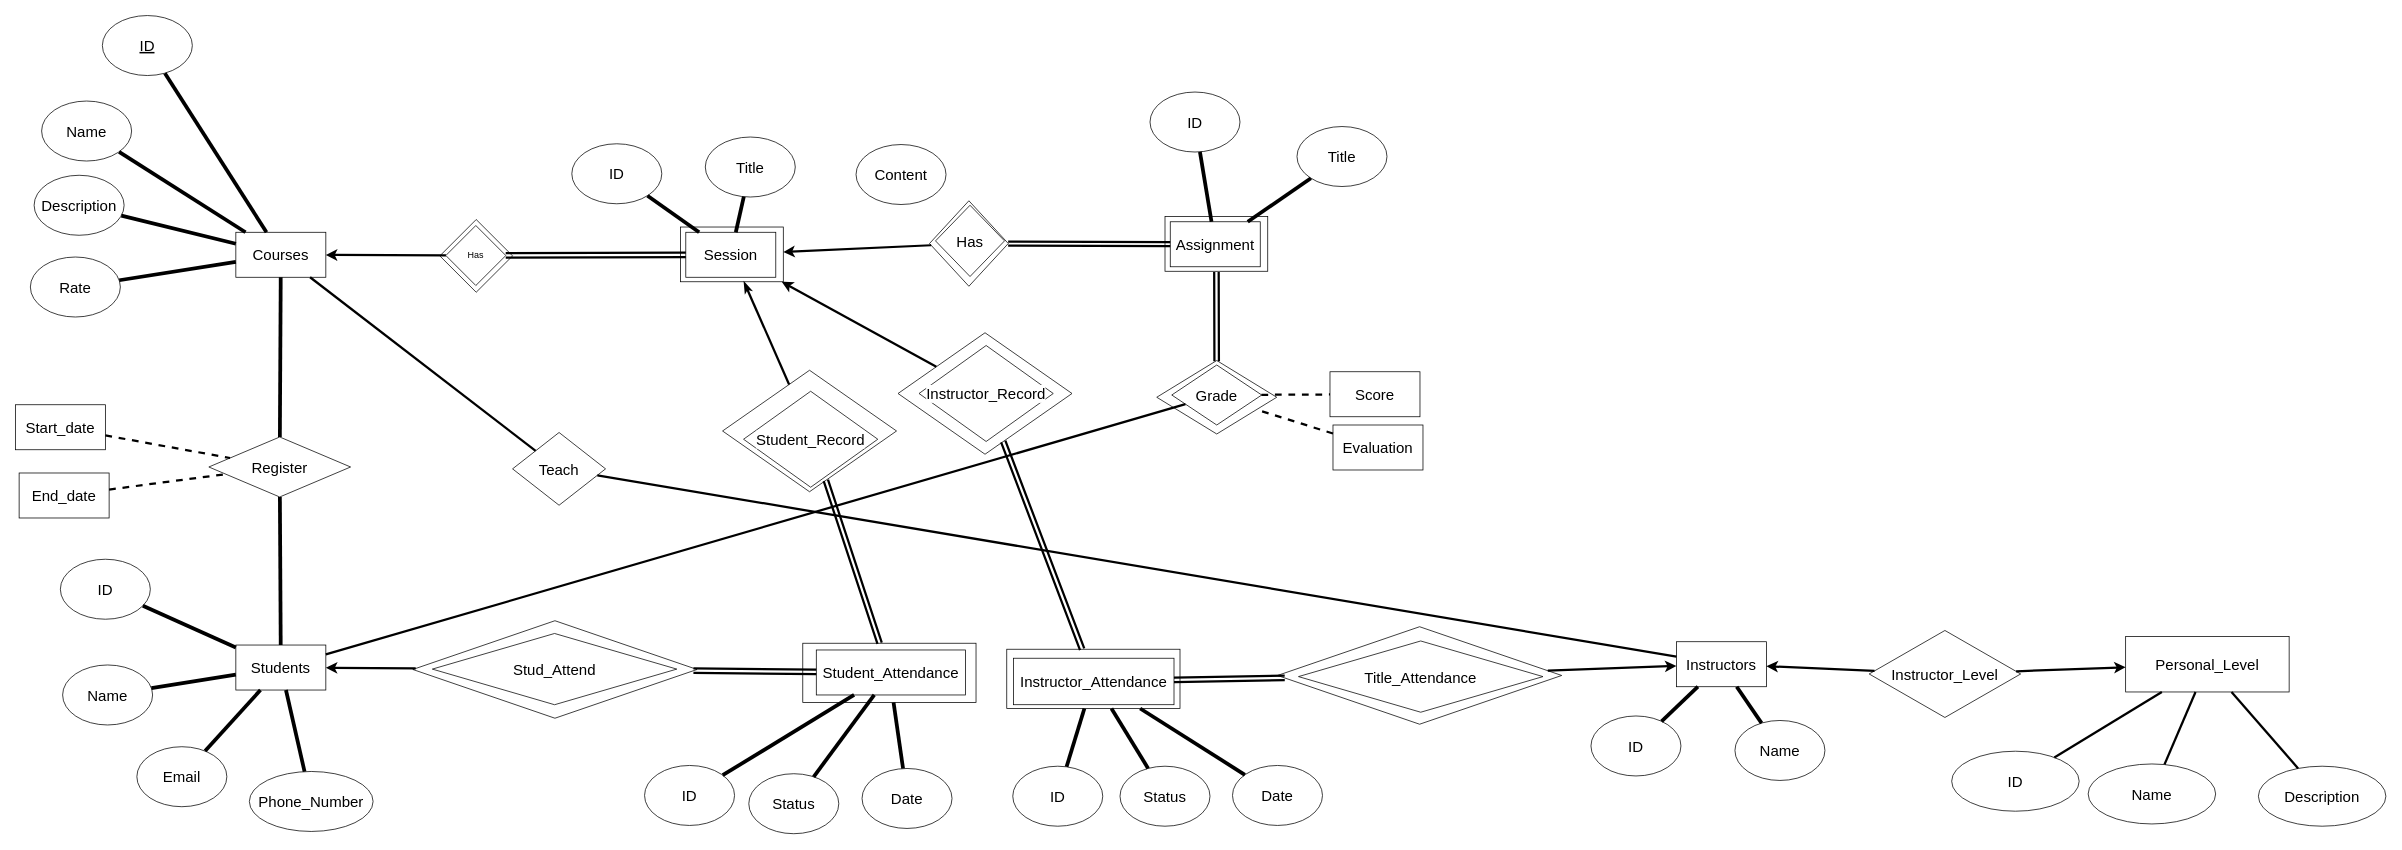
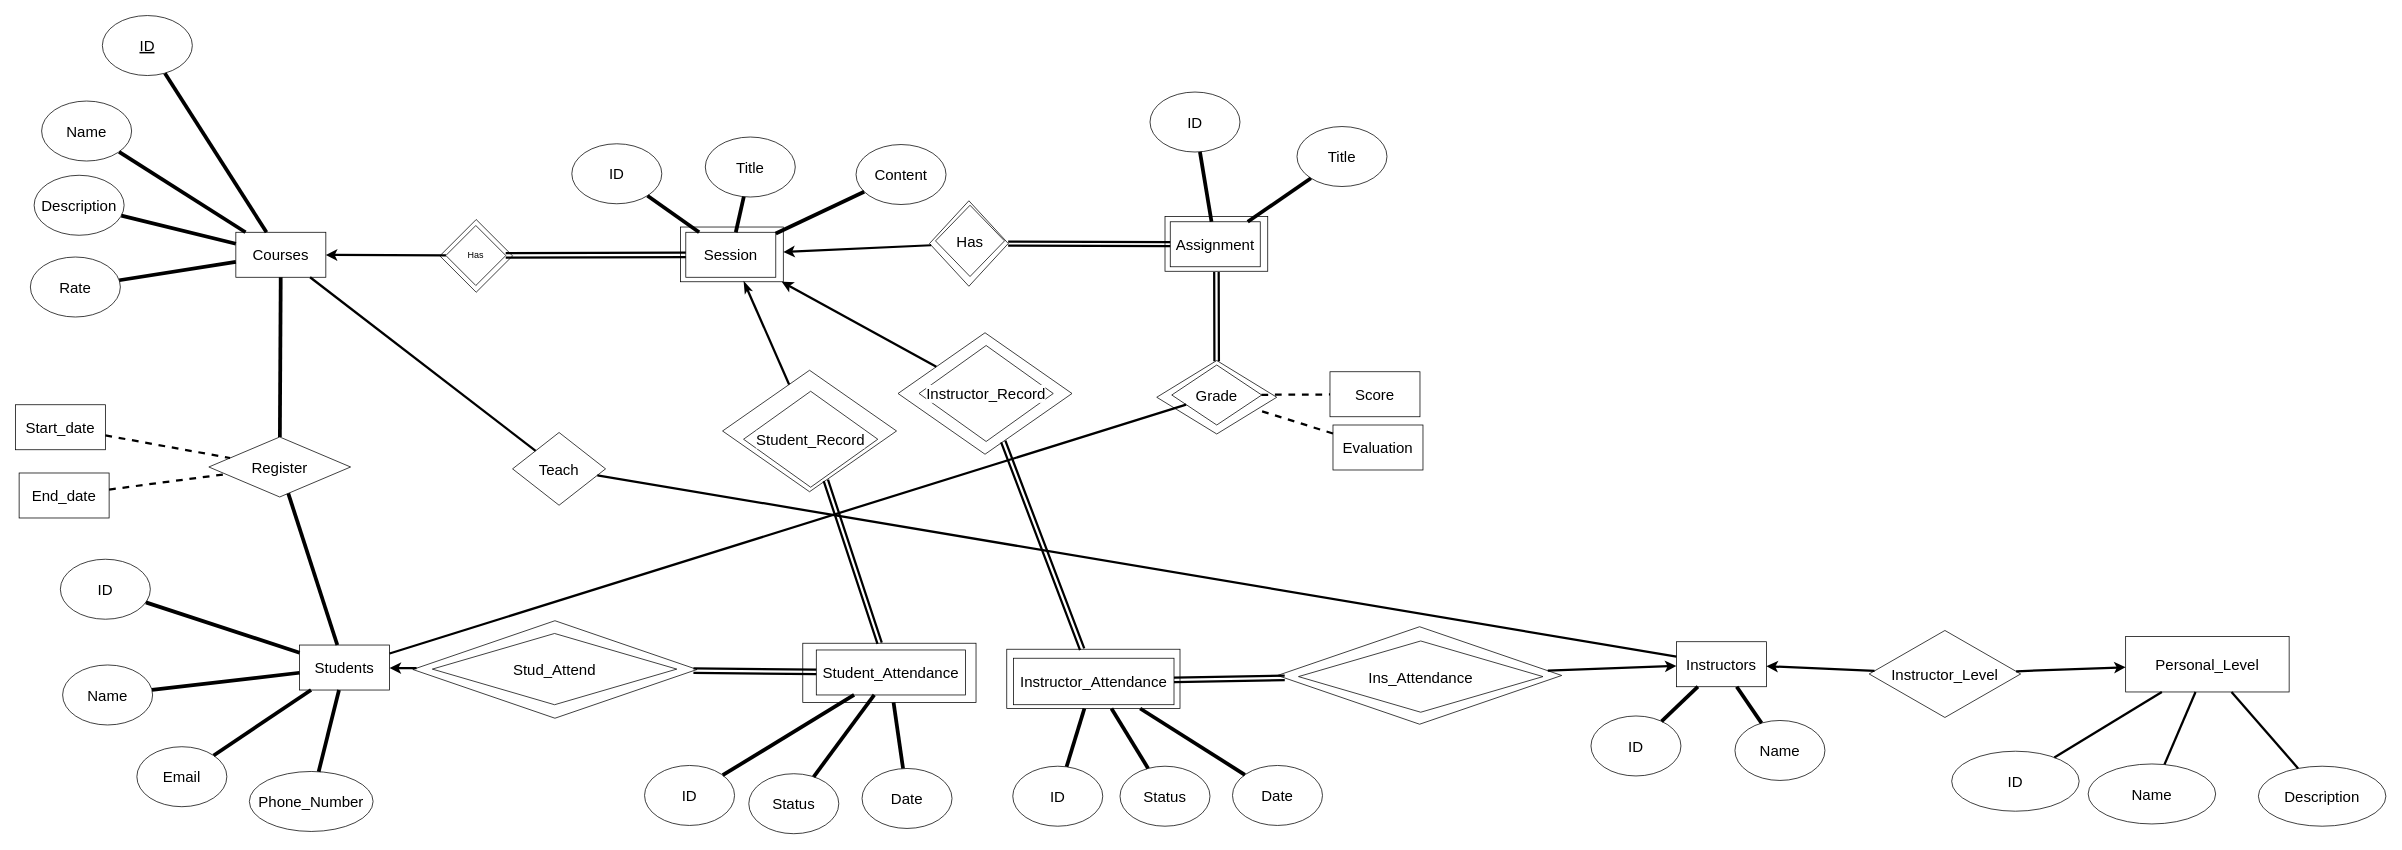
none -> (821, 212)
(281, 667) -> (345, 667)
(1421, 677) -> (1421, 677)
